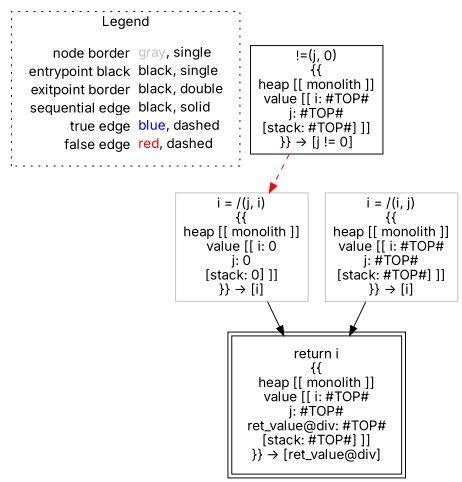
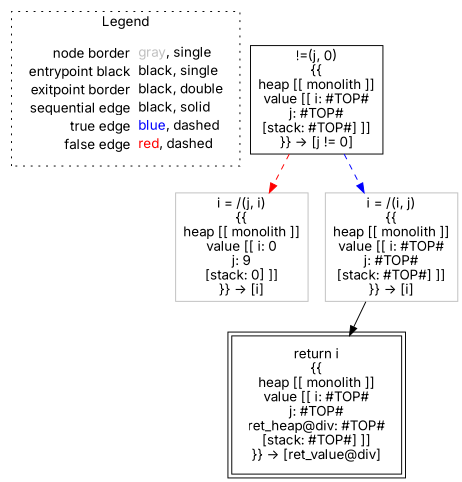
none -> (352, 169)
(242, 261) -> (242, 261)
(274, 314) -> none
(317, 426) -> (317, 426)
